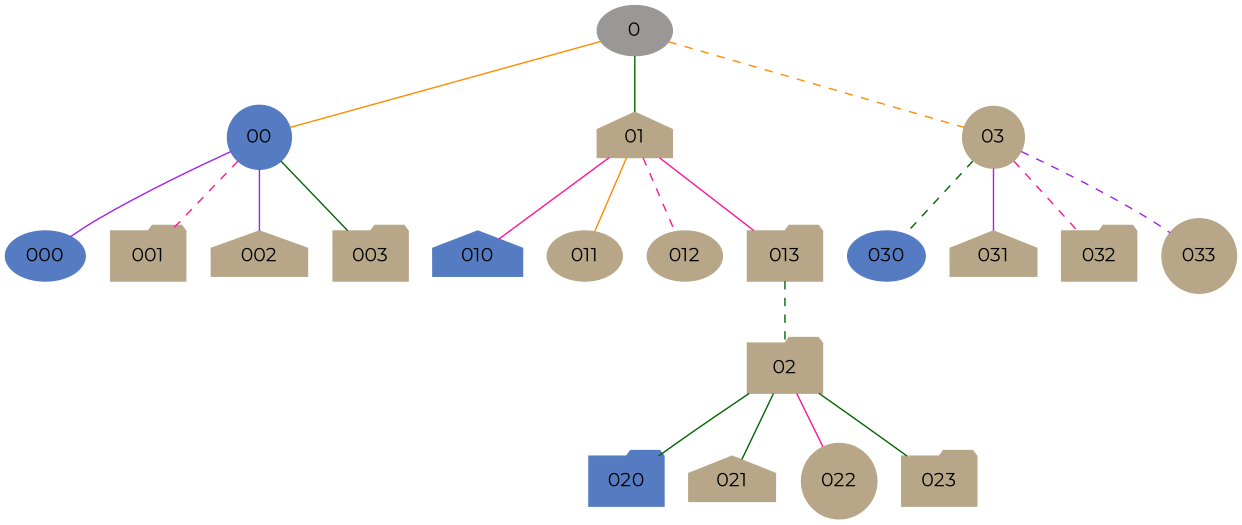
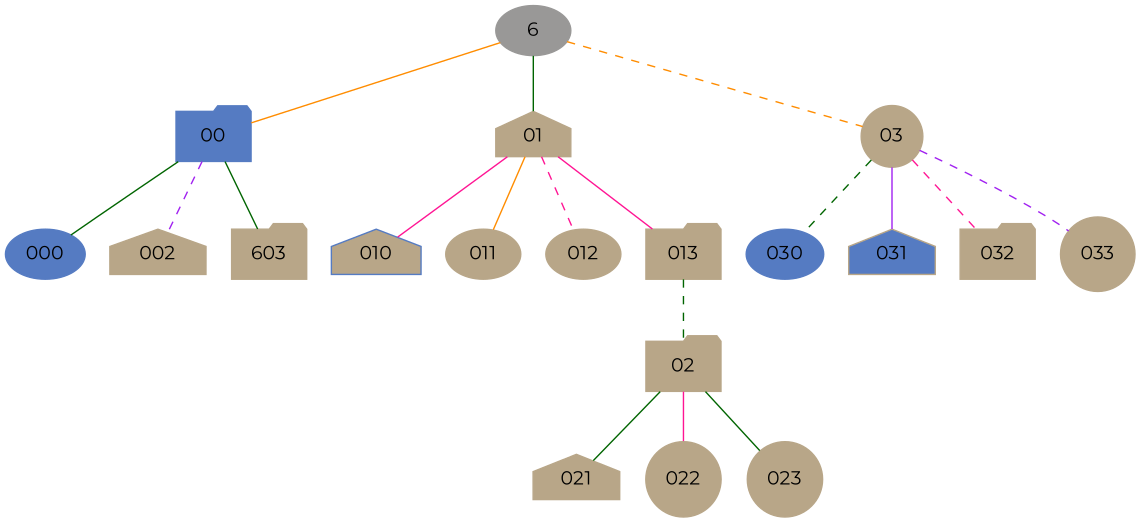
(635, 31) -> (533, 31)
(259, 137) -> (214, 136)
(149, 191) -> (124, 198)
(259, 200) -> (185, 197)
(148, 256) -> none
(371, 256) -> (269, 254)
(478, 256) -> (376, 254)
(993, 256) -> (892, 254)
(626, 481) -> none
(939, 481) -> (785, 479)
